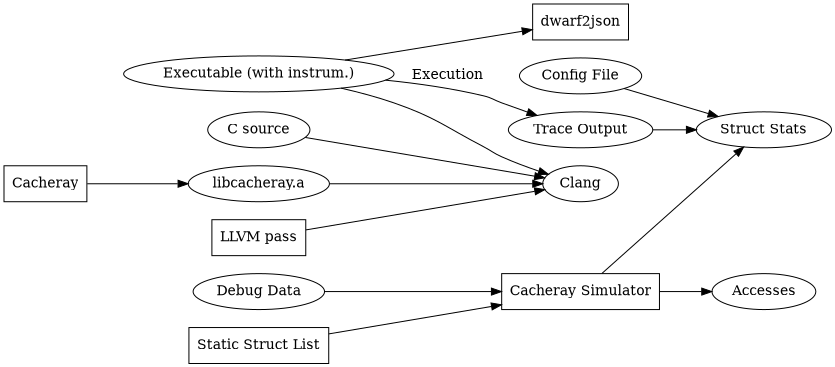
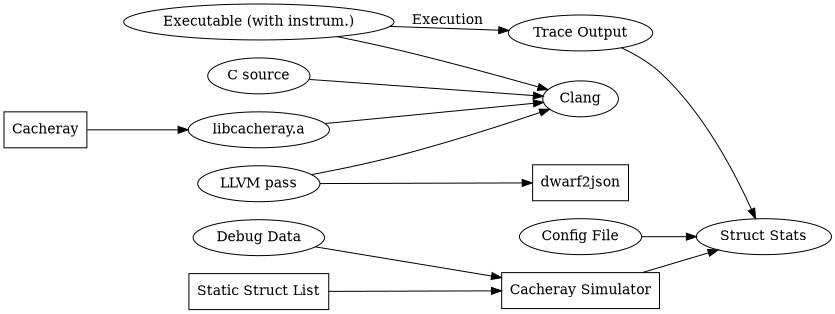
(434, 46) -> (421, 183)
(259, 238) -> (259, 184)
(764, 292) -> none
